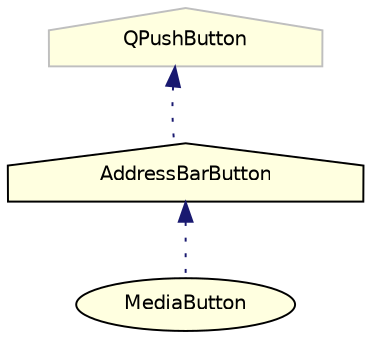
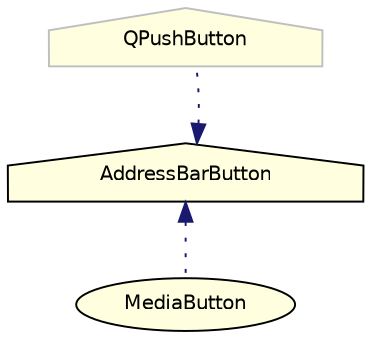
(173, 115) -> (199, 95)
